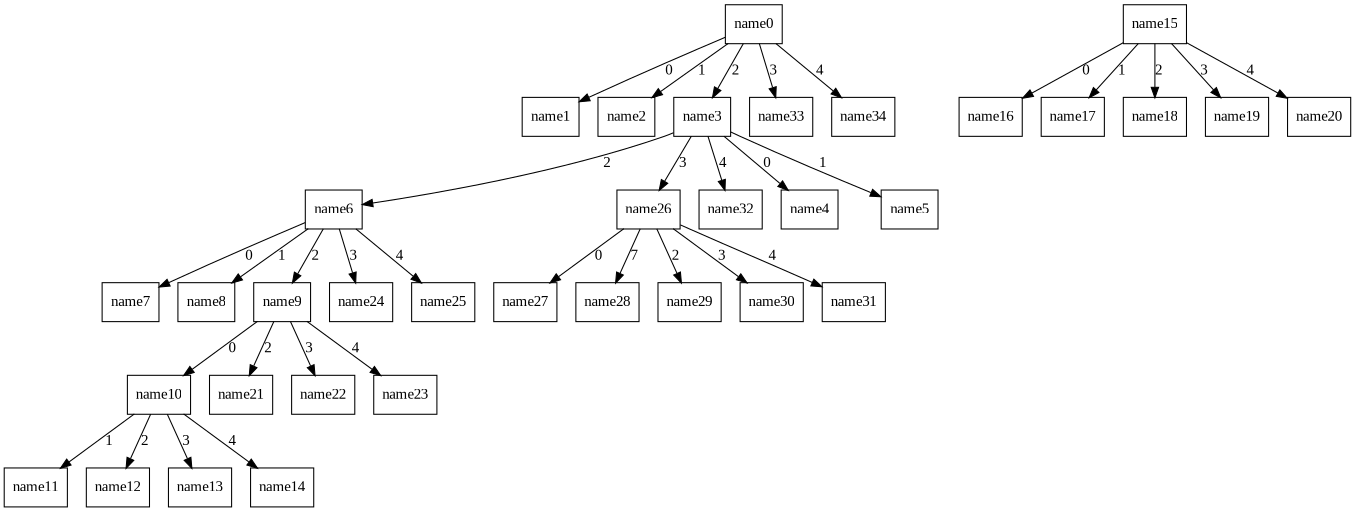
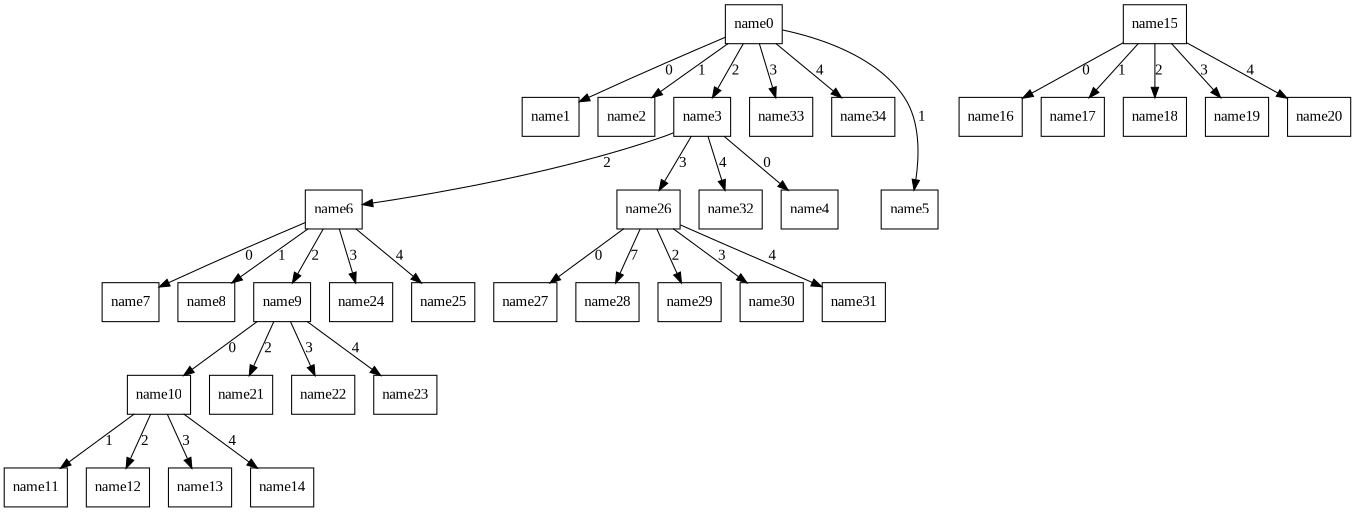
(800, 163) -> (885, 76)
